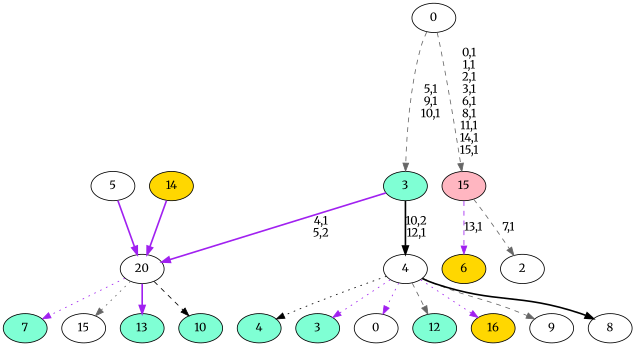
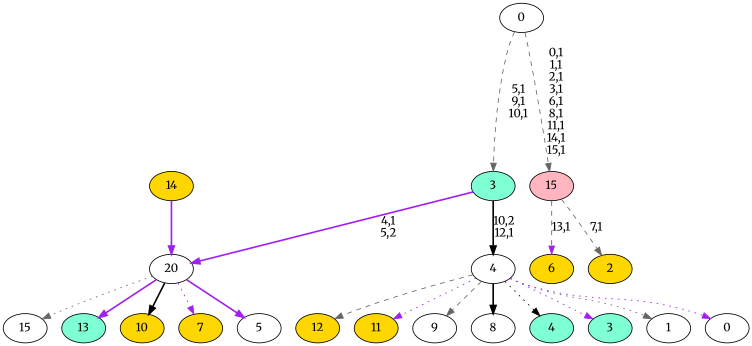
(126, 224) -> (212, 296)
(522, 269) -> (610, 269)
(169, 296) -> (159, 295)
(25, 328) -> (201, 328)
(201, 328) -> (142, 328)
(435, 328) -> (318, 328)
(493, 328) -> (376, 328)
none -> (669, 328)
